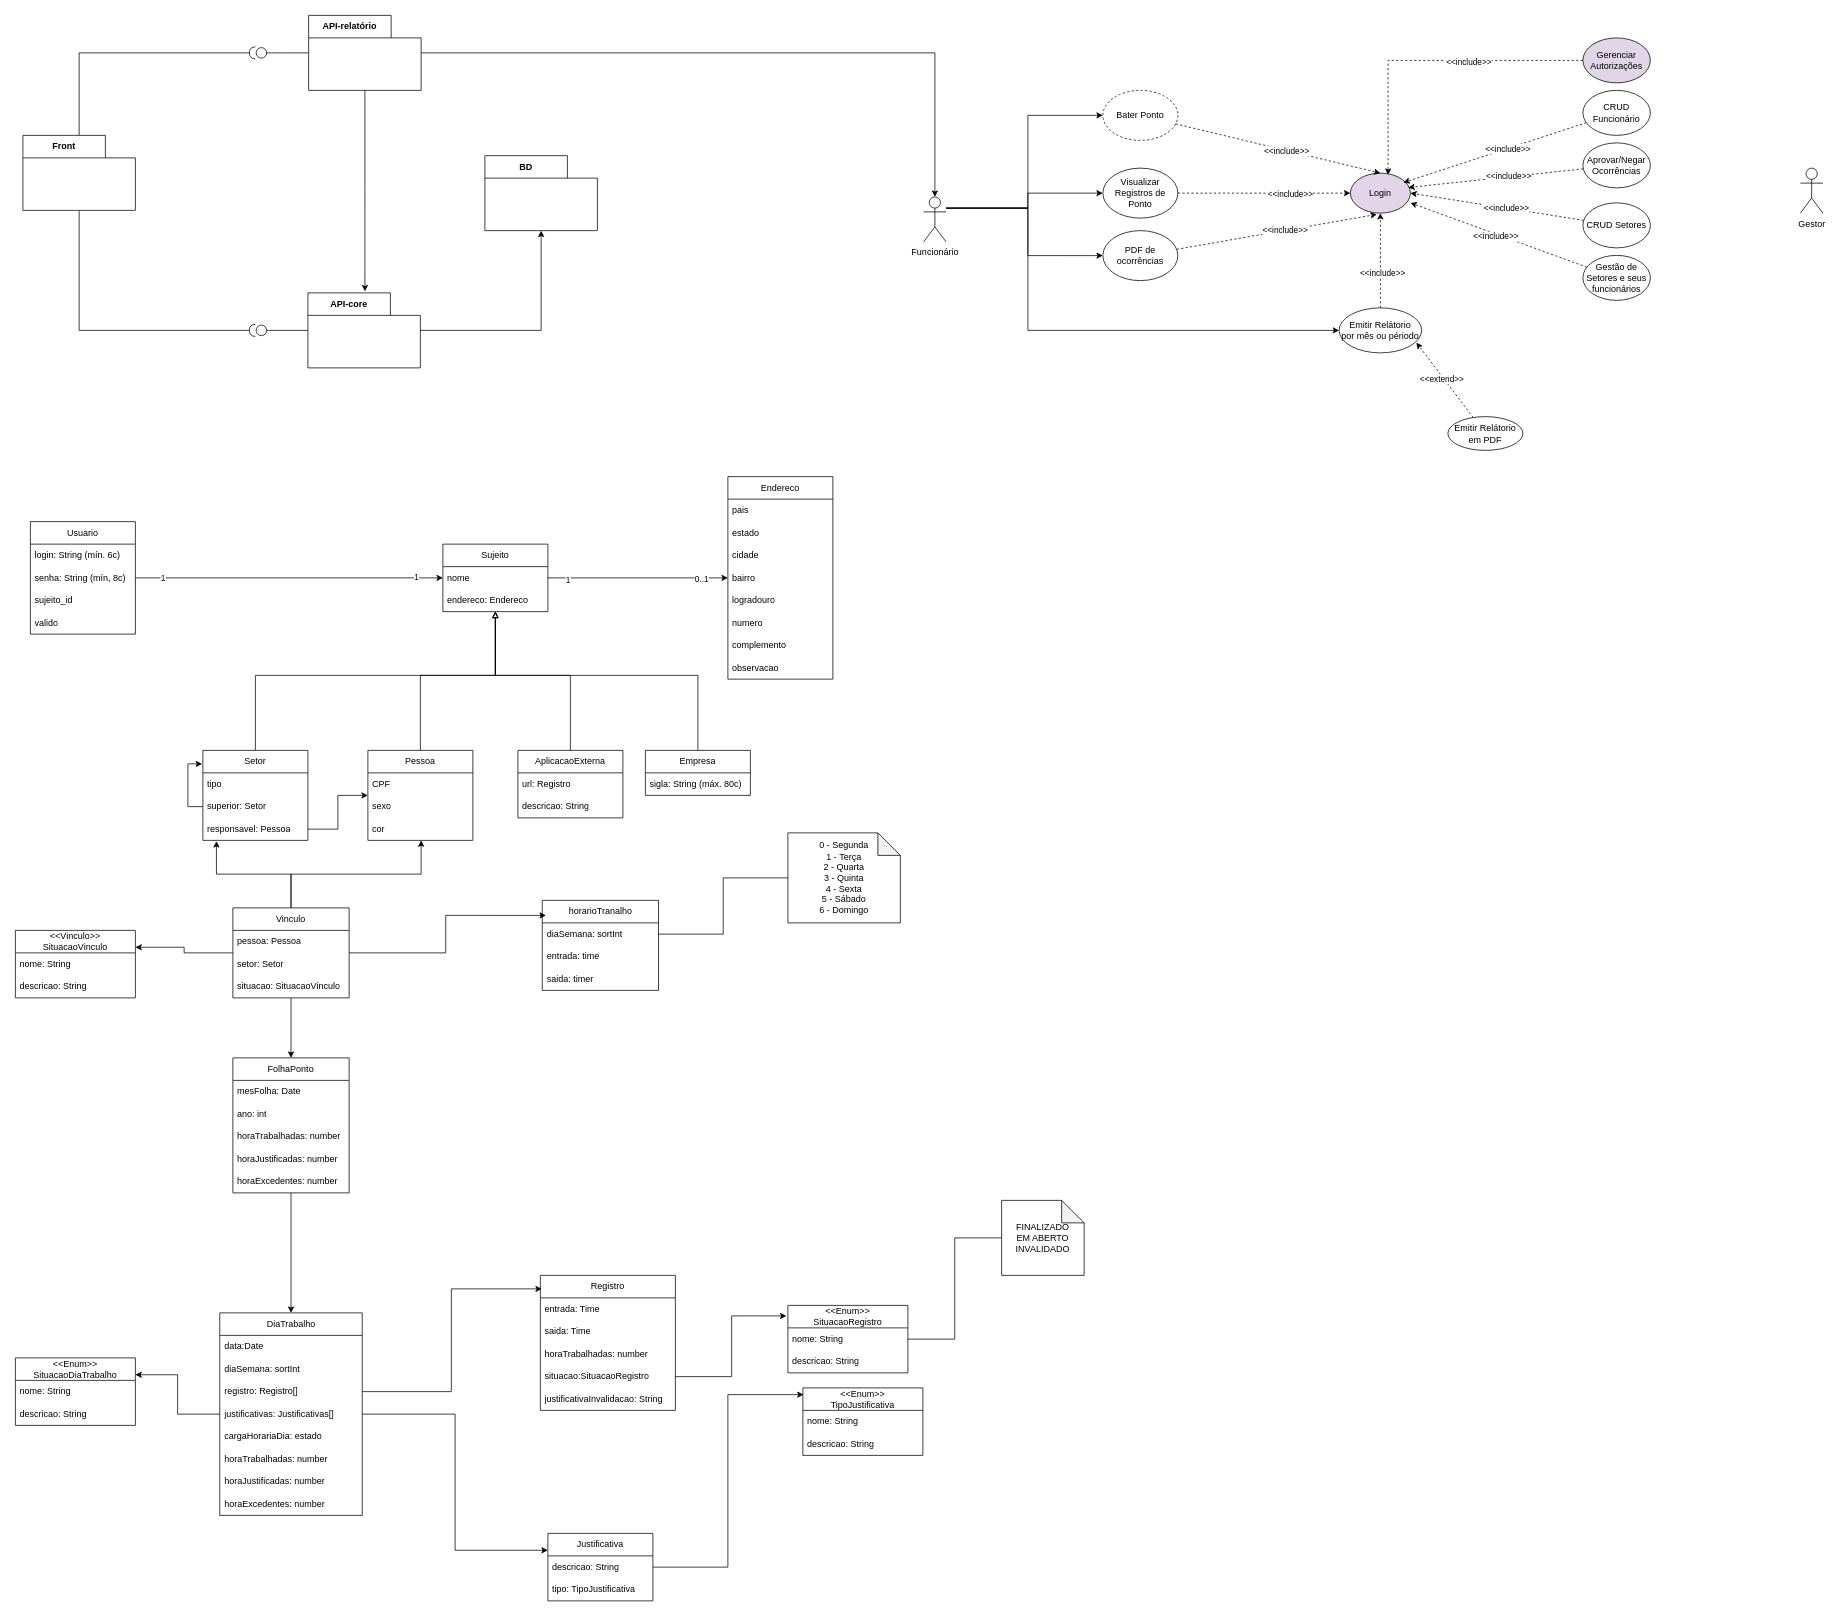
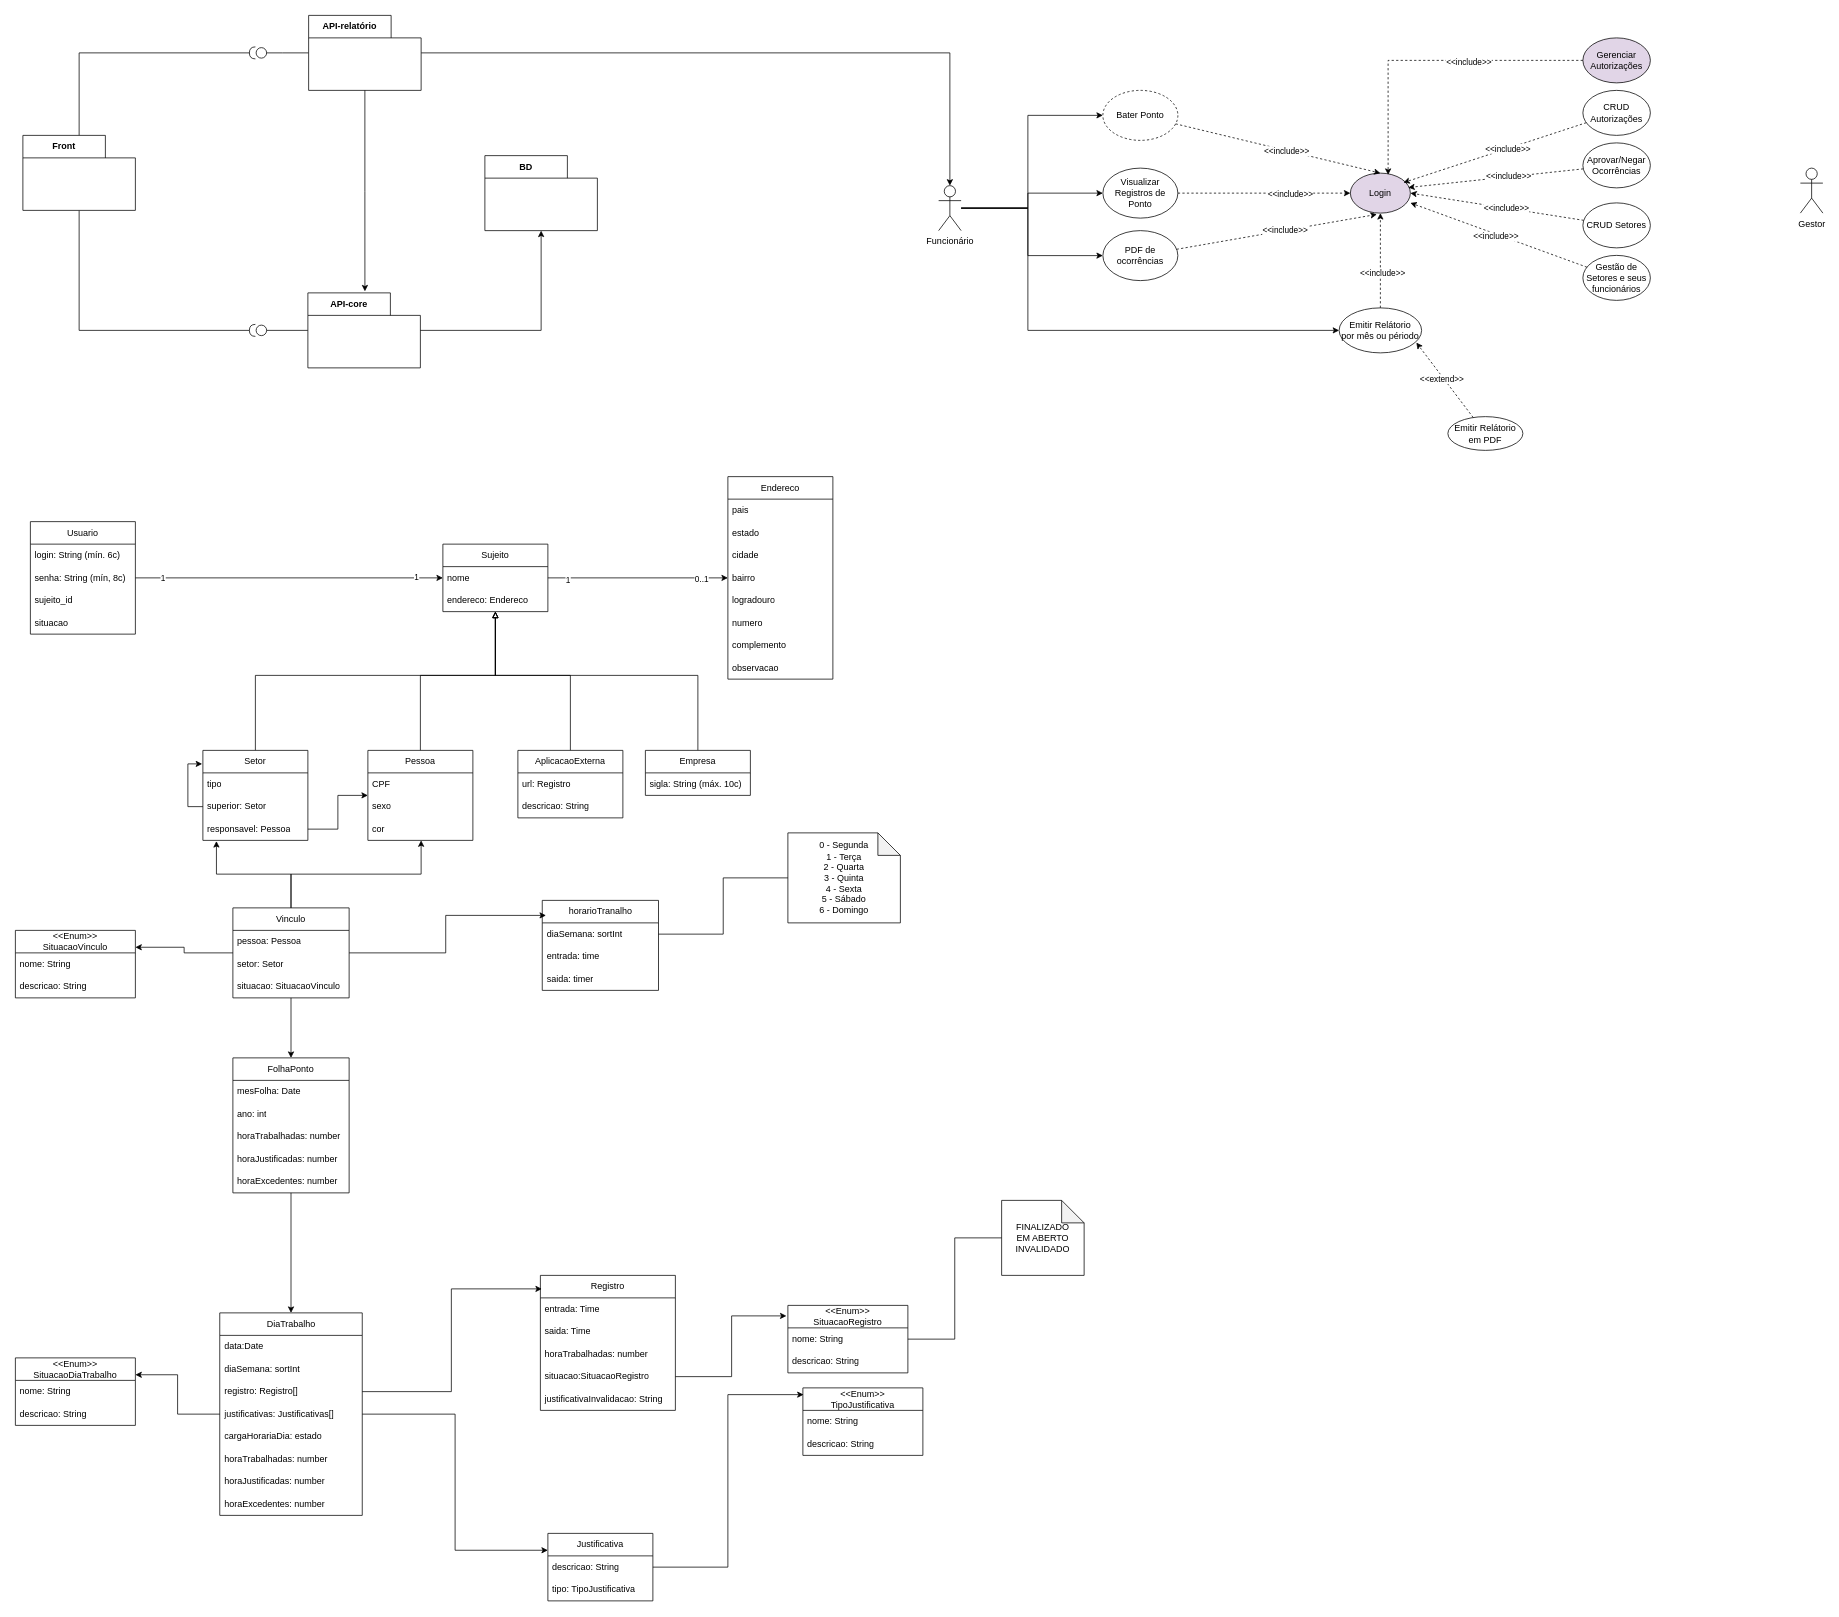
(1617, 113) -> (1617, 113)
(935, 219) -> (950, 208)
(48, 623) -> (54, 623)
(699, 784) -> (699, 784)
(75, 942) -> (75, 942)
